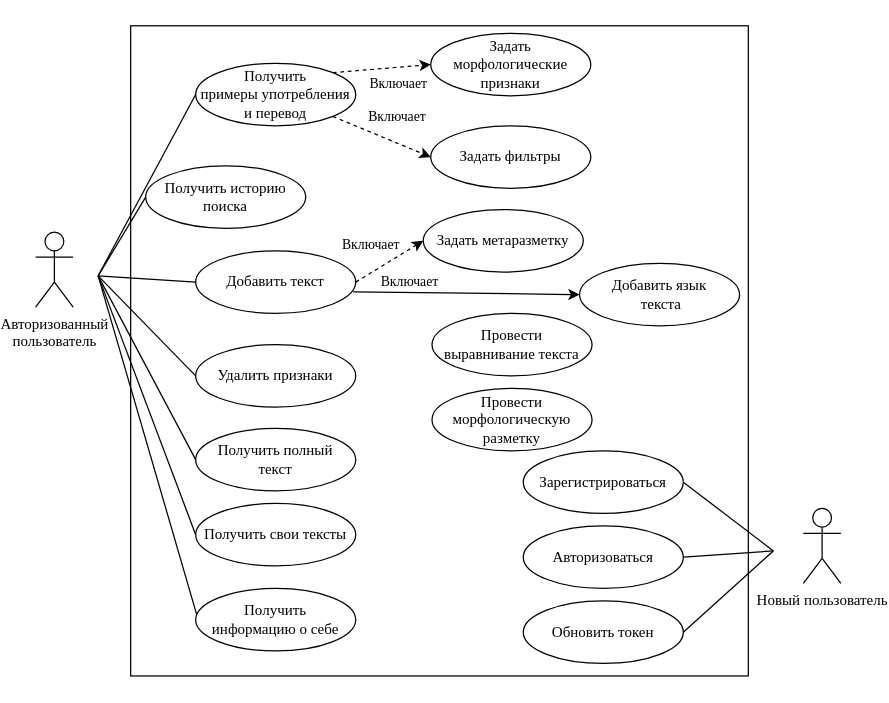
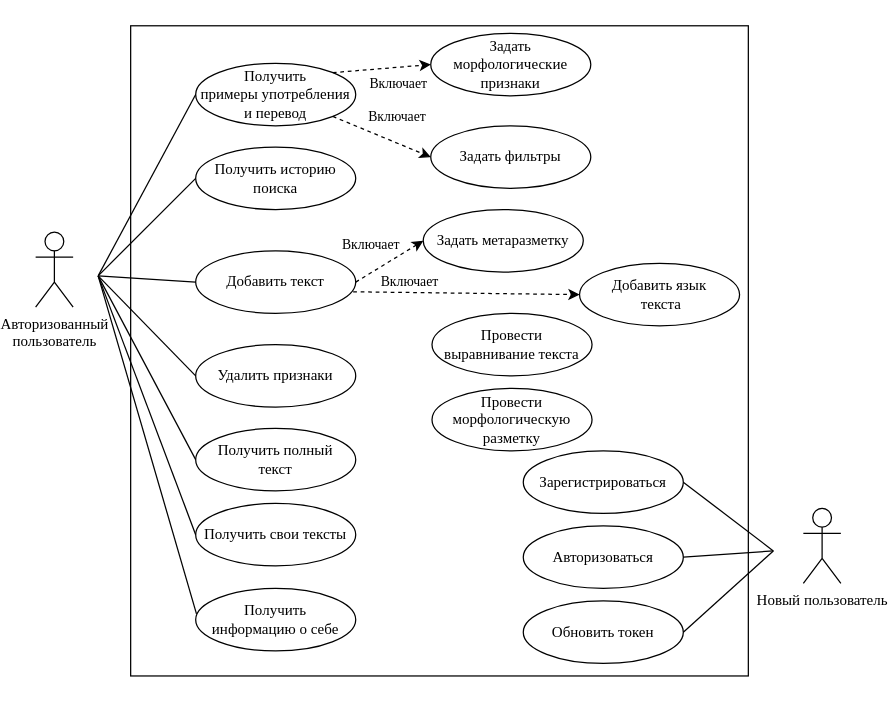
(226, 197) -> (276, 178)
(463, 293) -> (463, 293)
